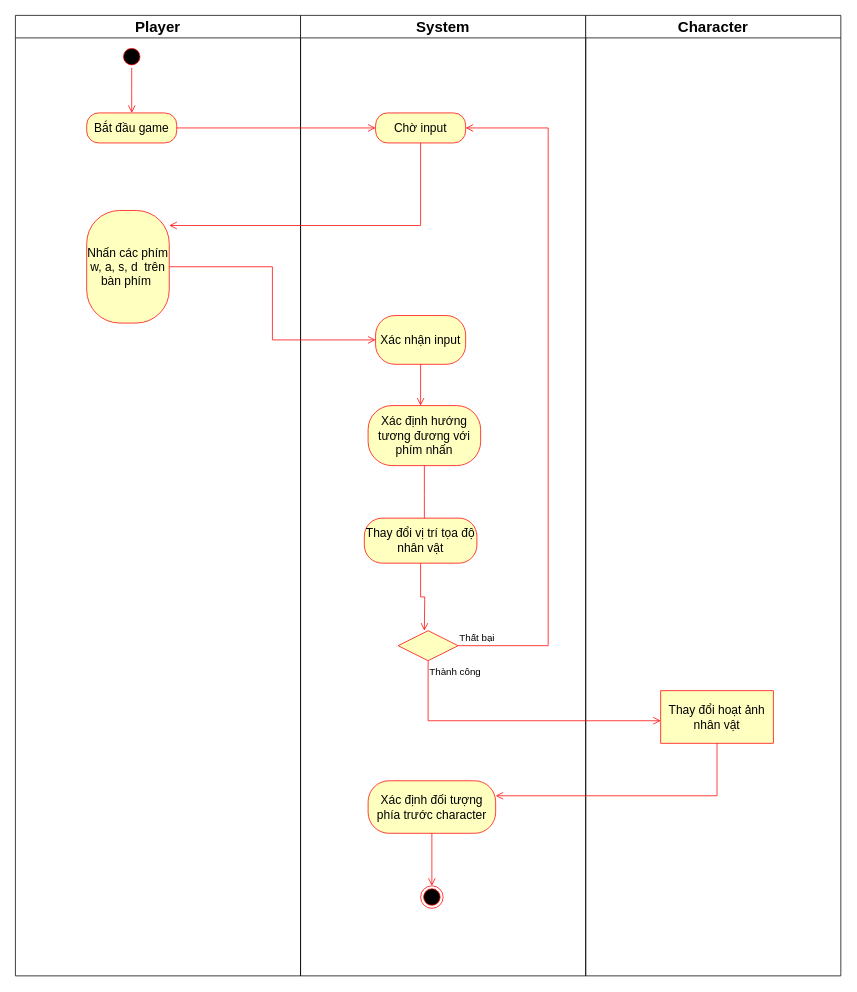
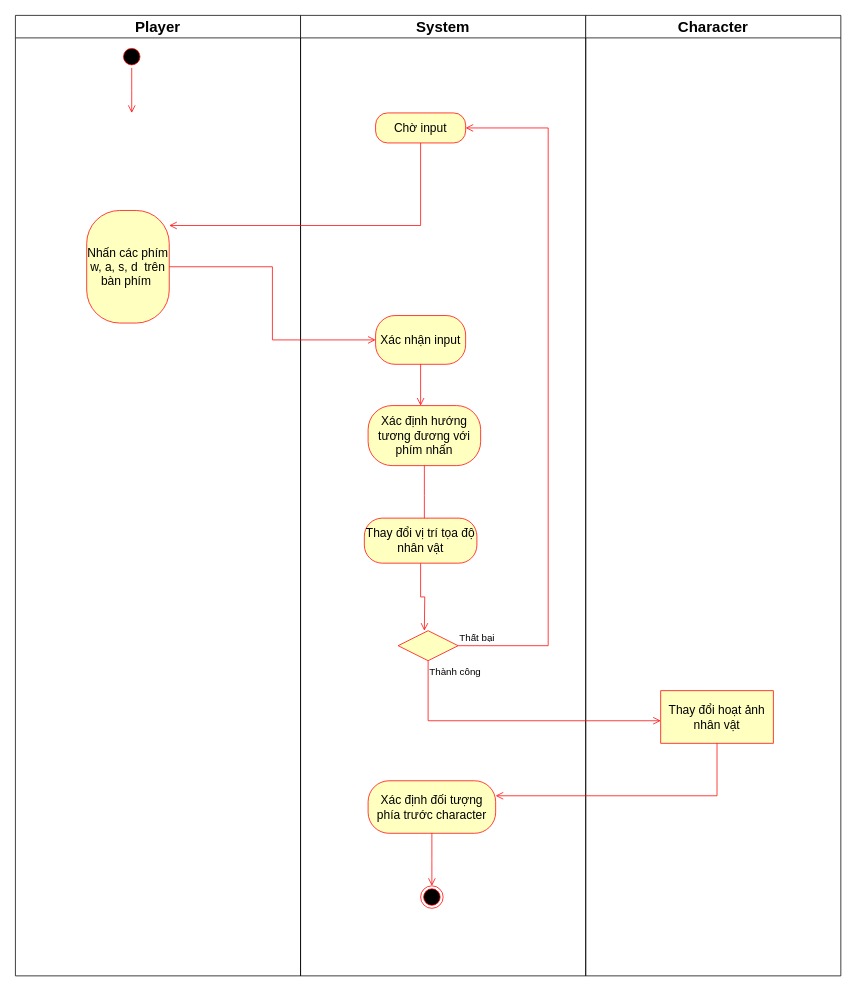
(132, 128) -> none
(275, 128) -> none
